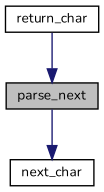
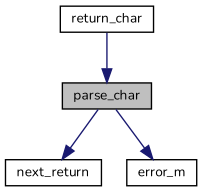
(52, 96) -> (107, 96)
(52, 173) -> (53, 173)
none -> (162, 173)
